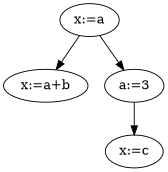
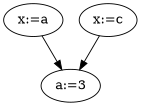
(46, 86) -> none
(134, 114) -> (92, 49)
